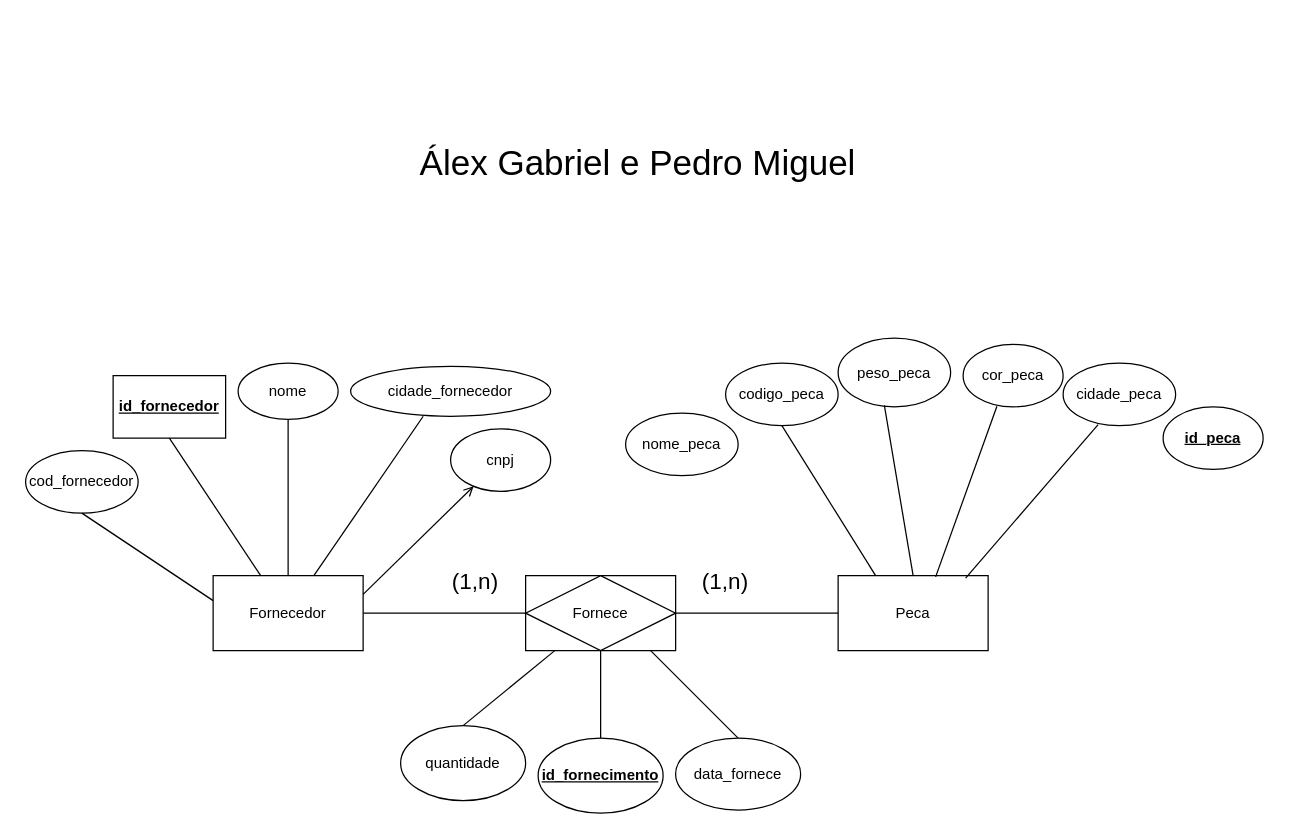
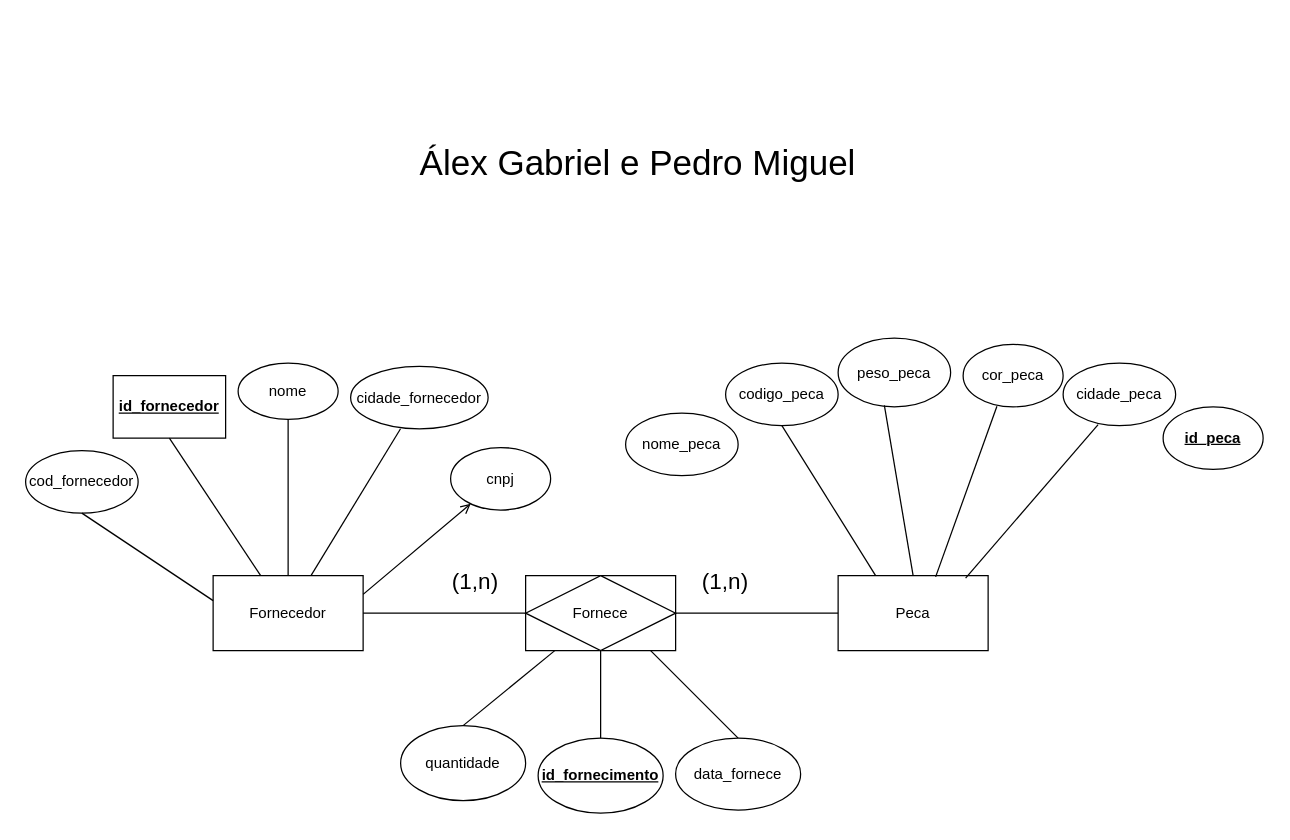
(451, 391) -> (419, 398)
(501, 460) -> (501, 479)
